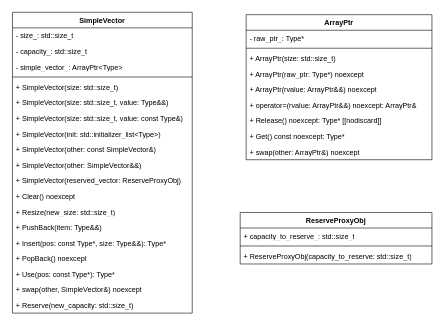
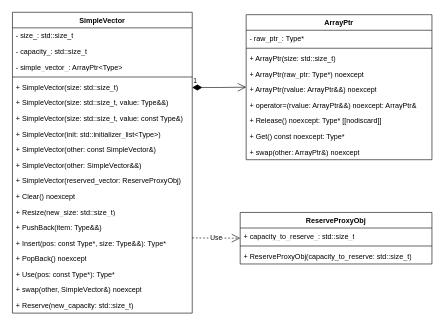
none -> (222, 88)
none -> (223, 238)
